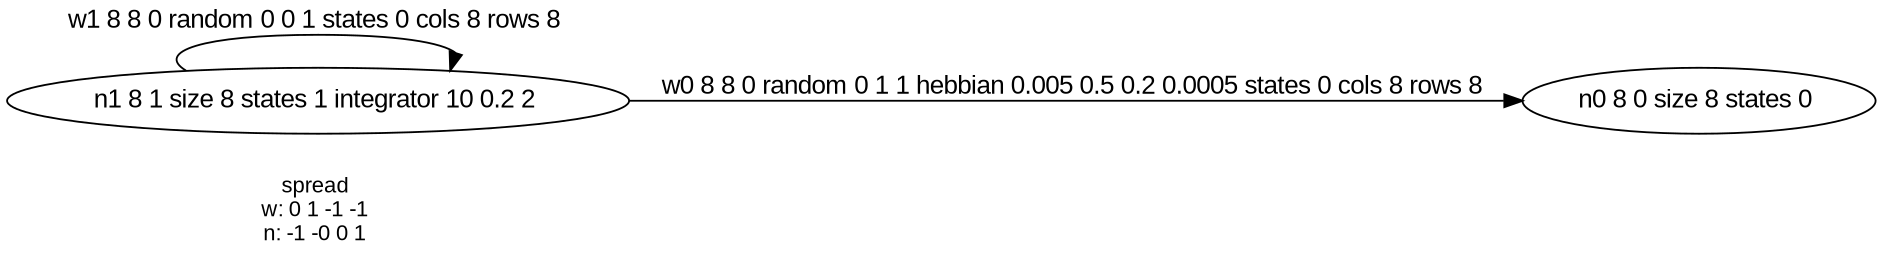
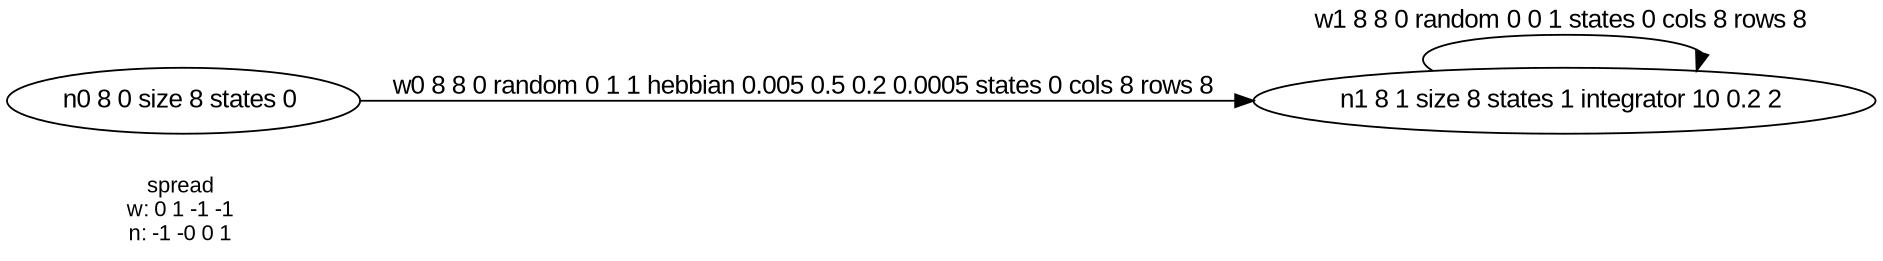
(1066, 101) -> (797, 101)
